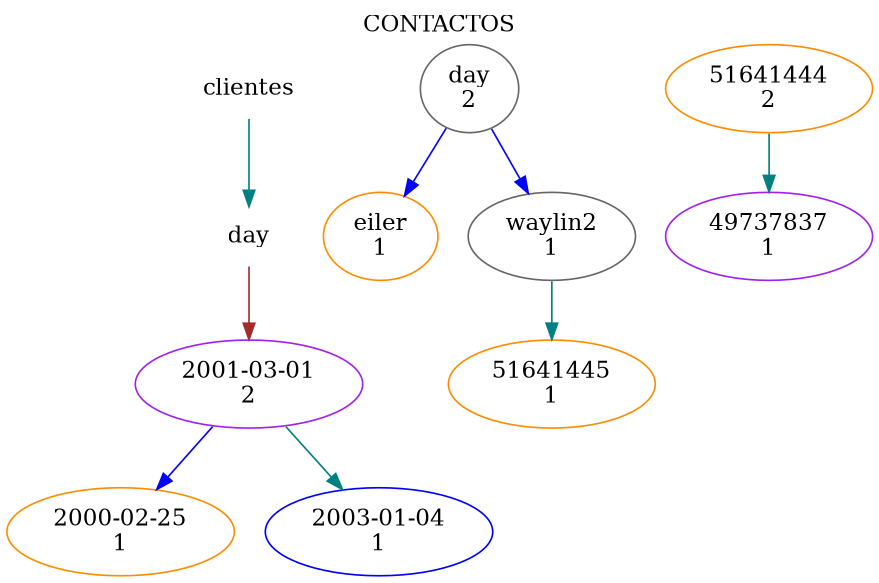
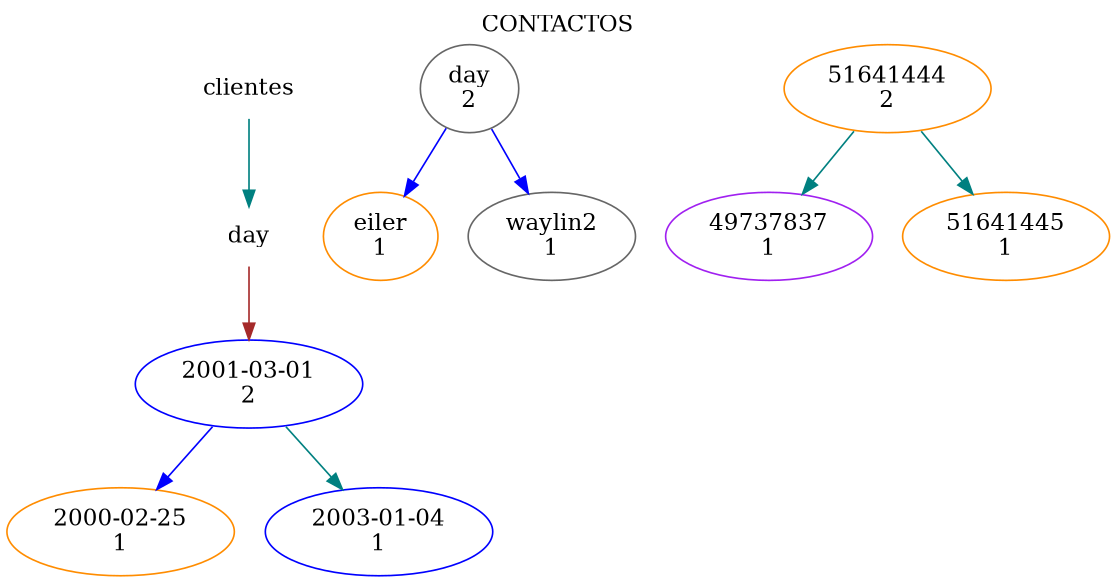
(552, 302) -> (942, 156)
(249, 384) -> (249, 384)
